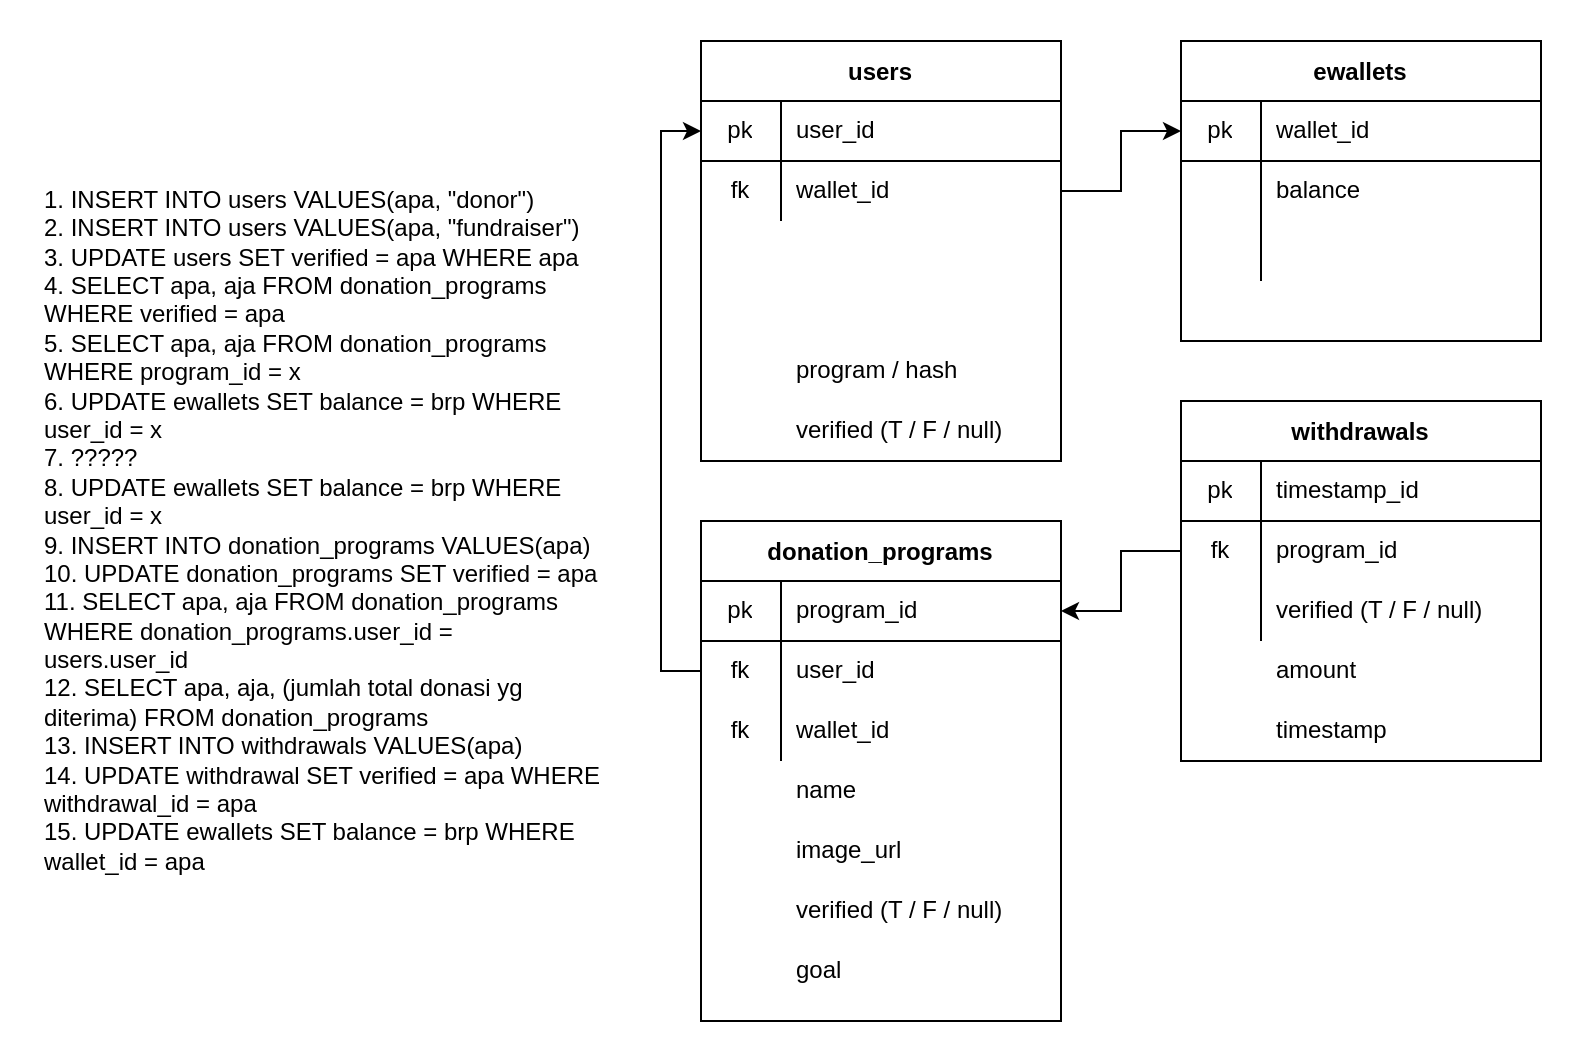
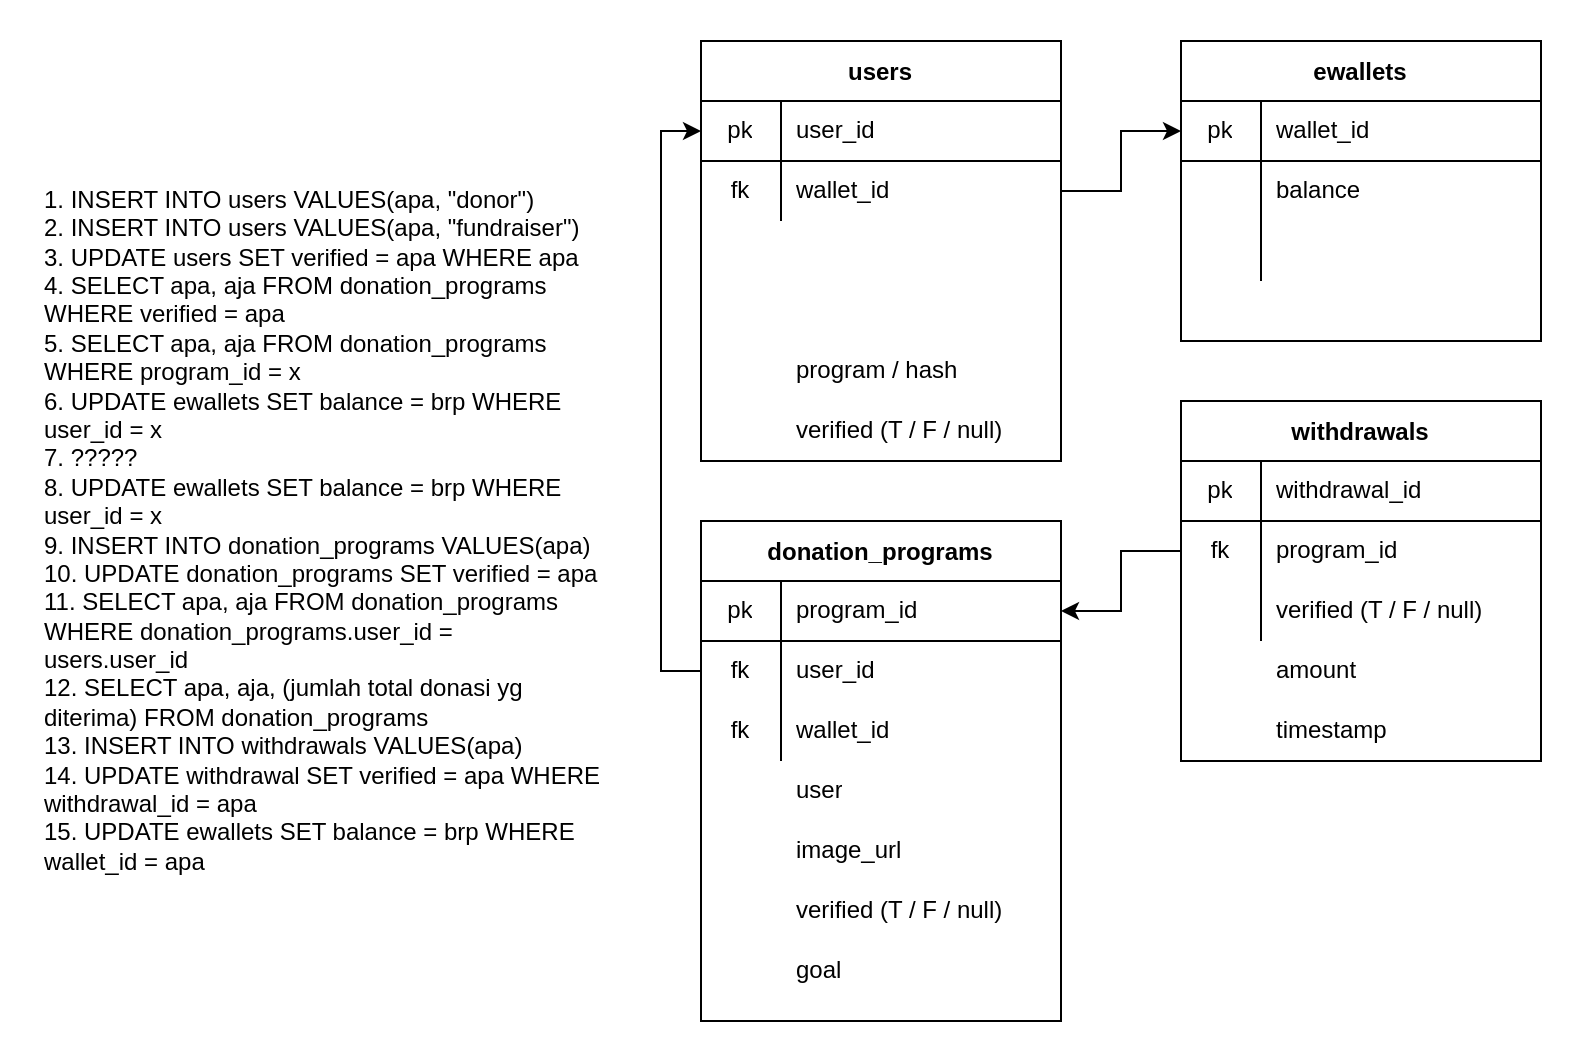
(1351, 491) -> (1355, 491)
(824, 791) -> (824, 791)
